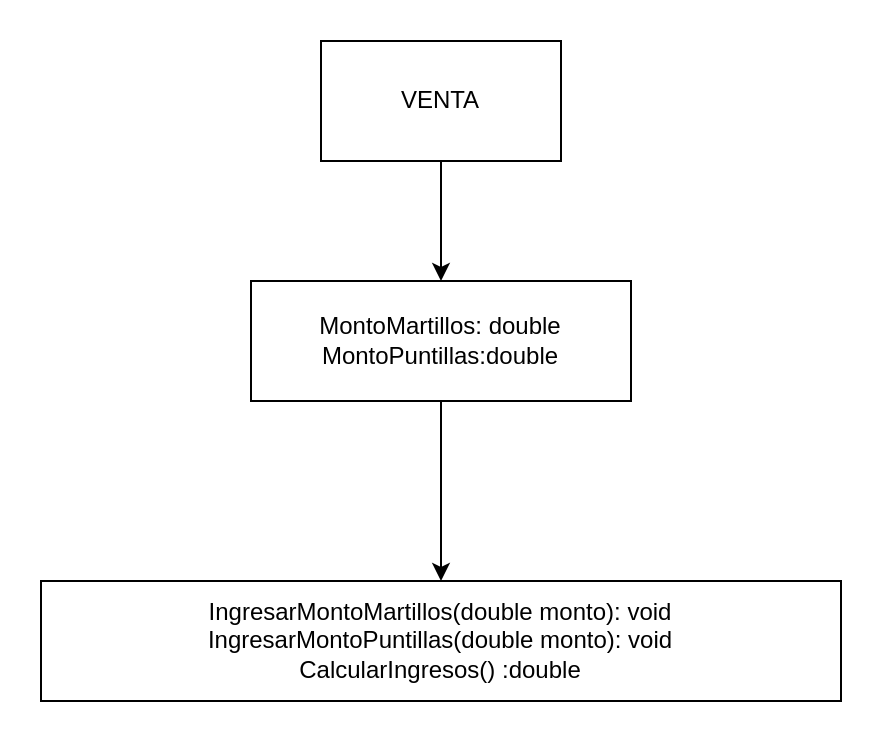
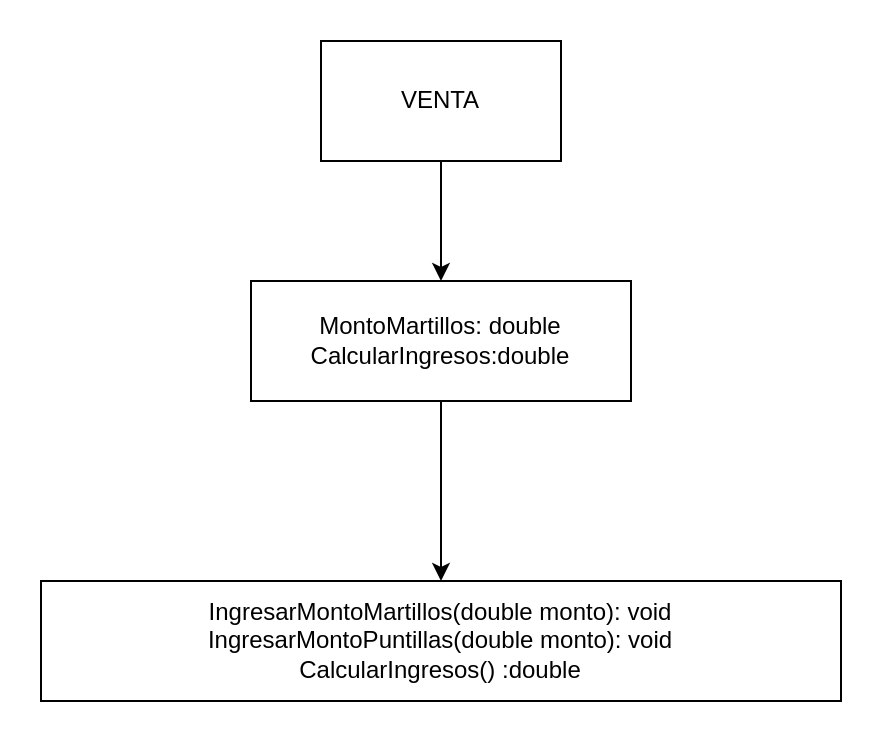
(441, 341) -> (441, 341)
